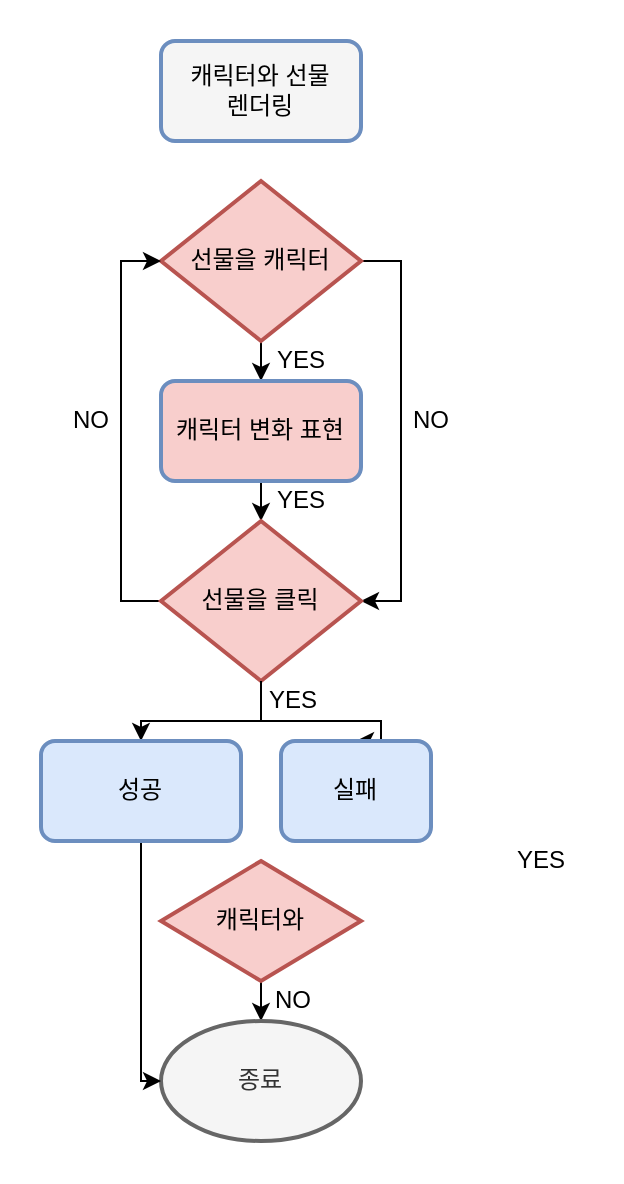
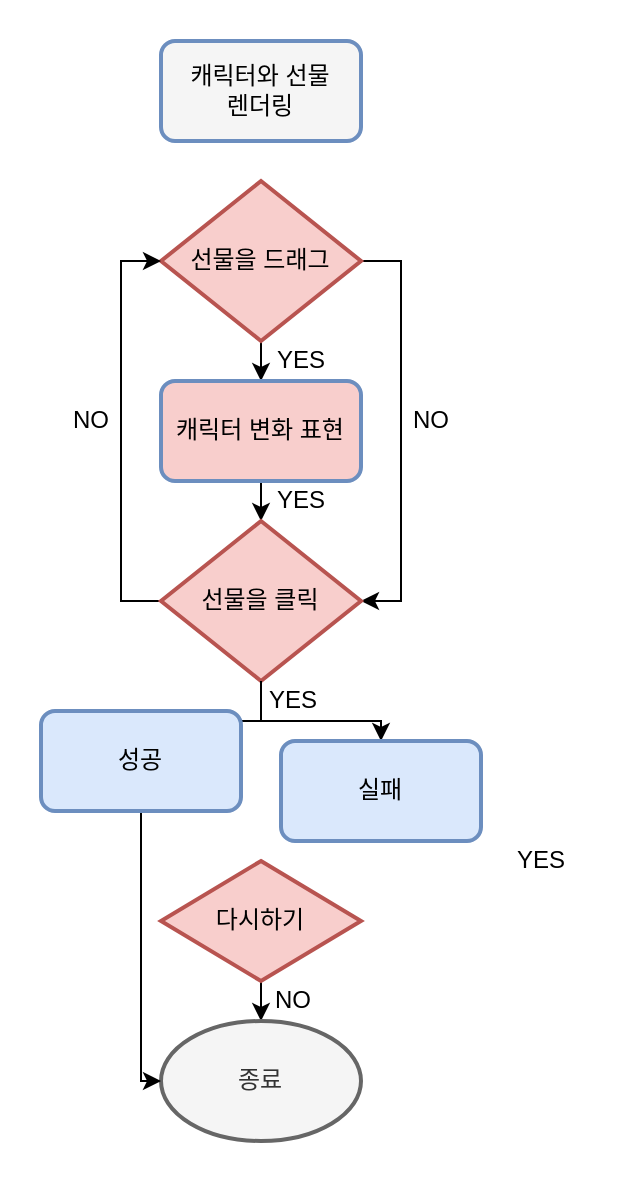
(261, 261) -> (261, 261)
(141, 791) -> (141, 761)
(356, 791) -> (381, 791)
(261, 921) -> (261, 921)
